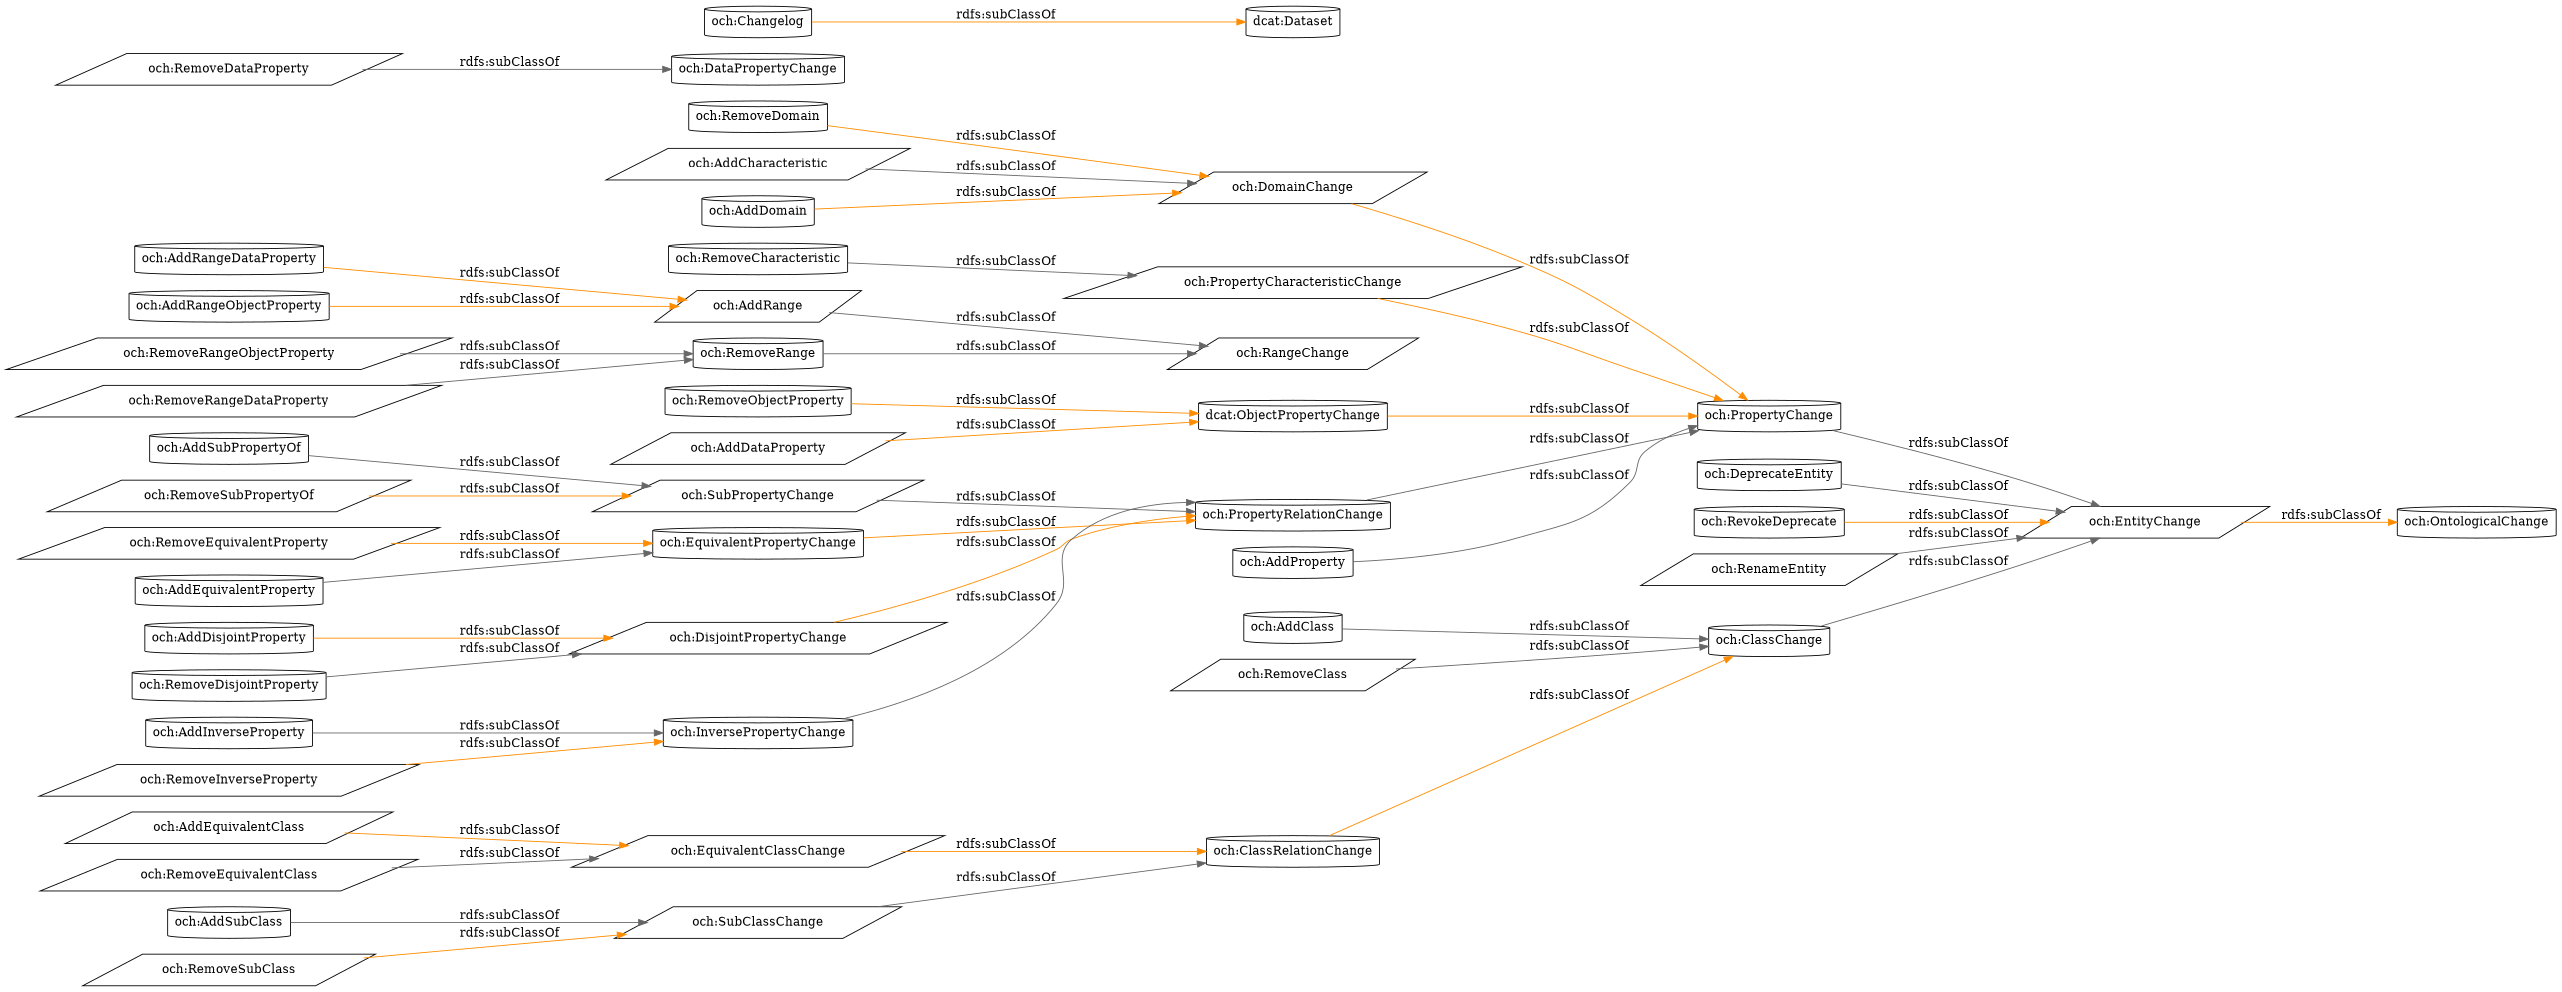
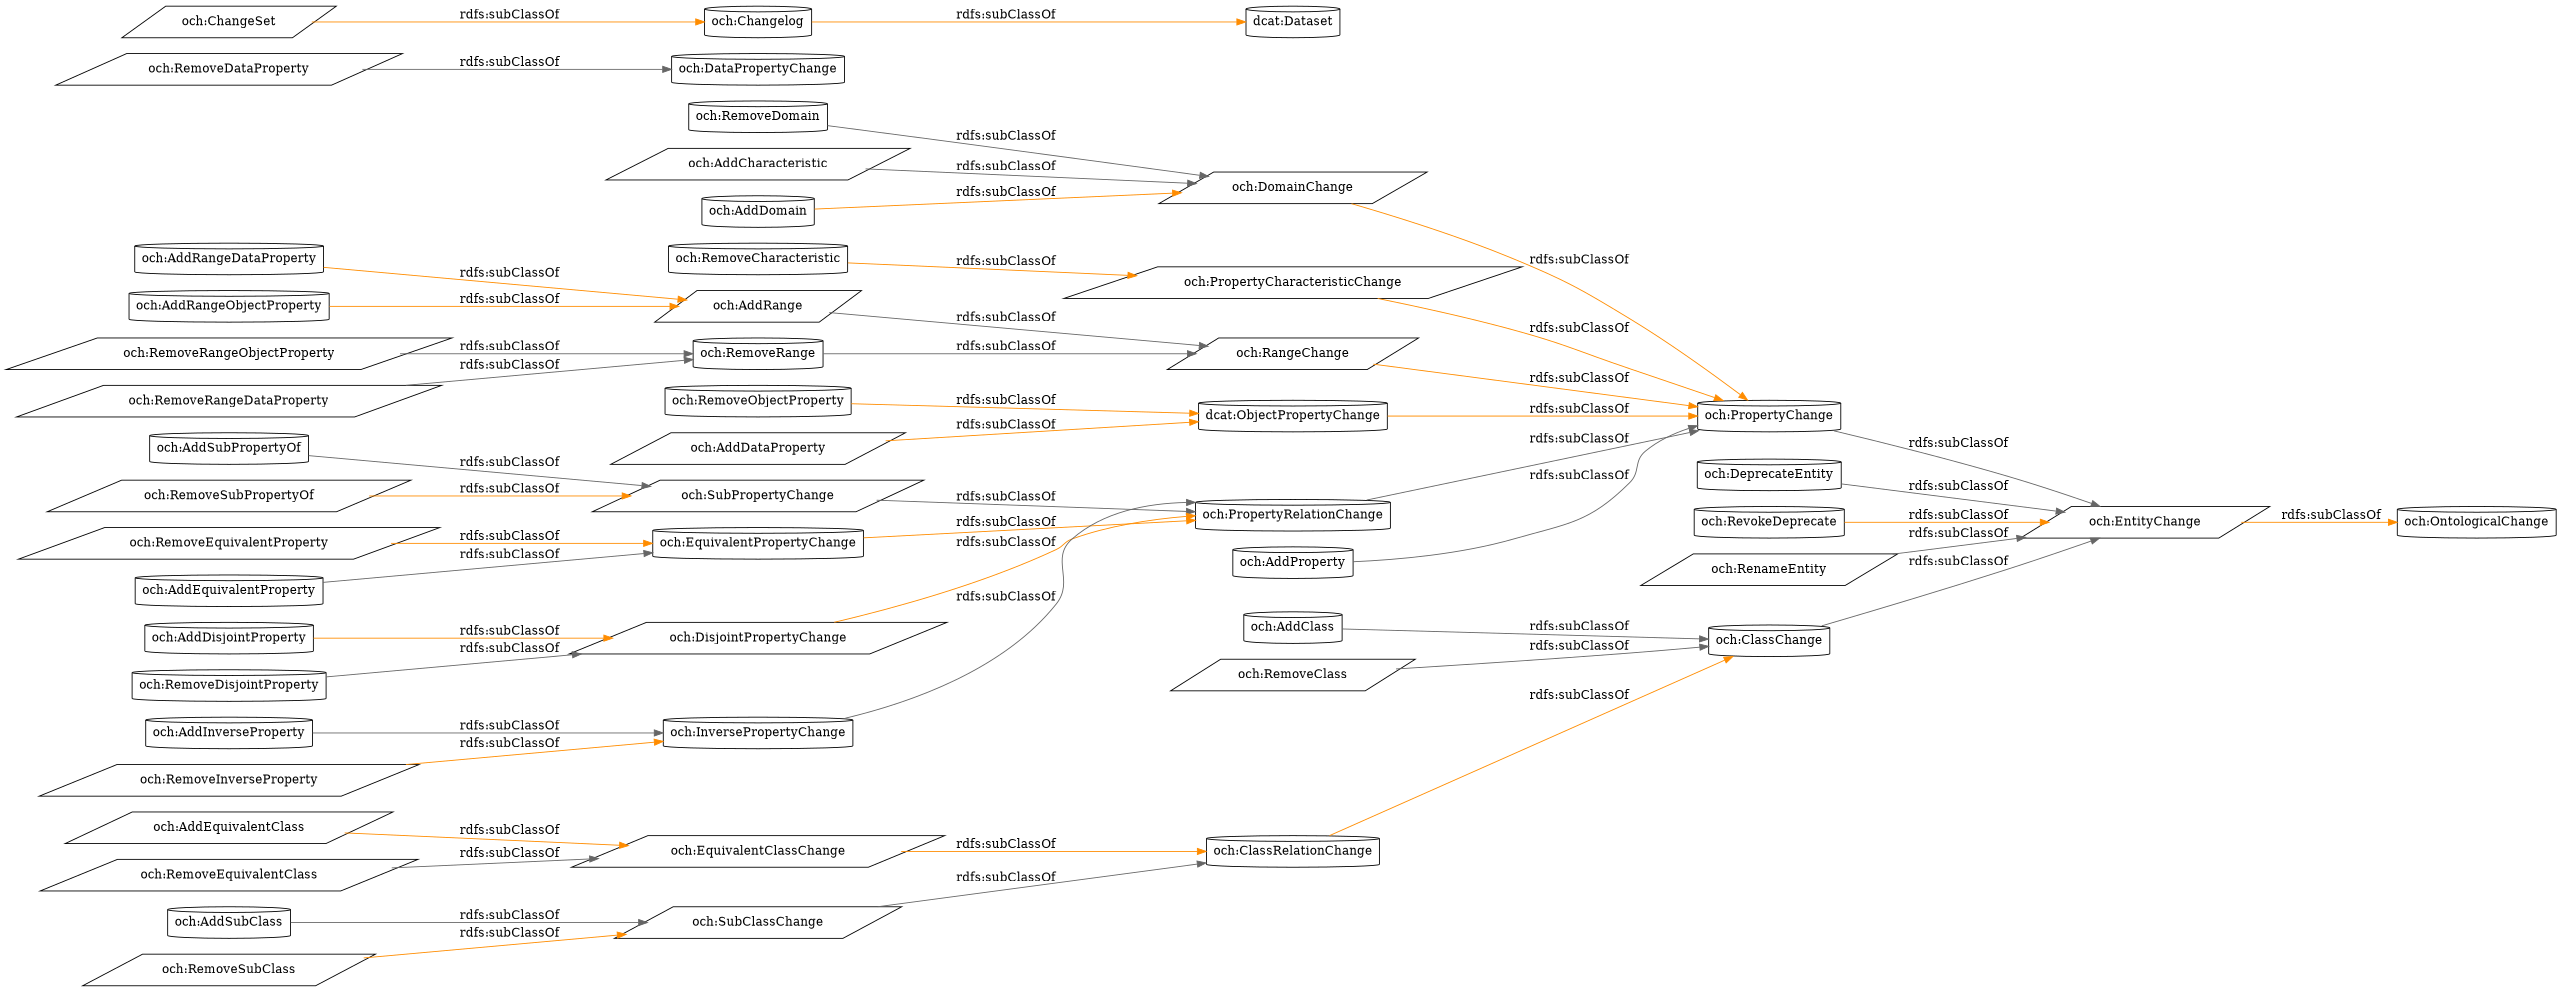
none -> (229, 22)
(1014, 150) -> (1014, 150)
(988, 269) -> (988, 269)
none -> (1531, 385)
